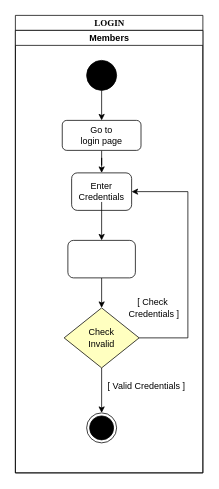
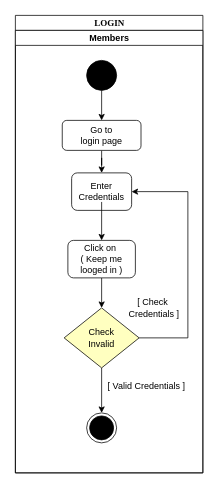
none -> (102, 259)
